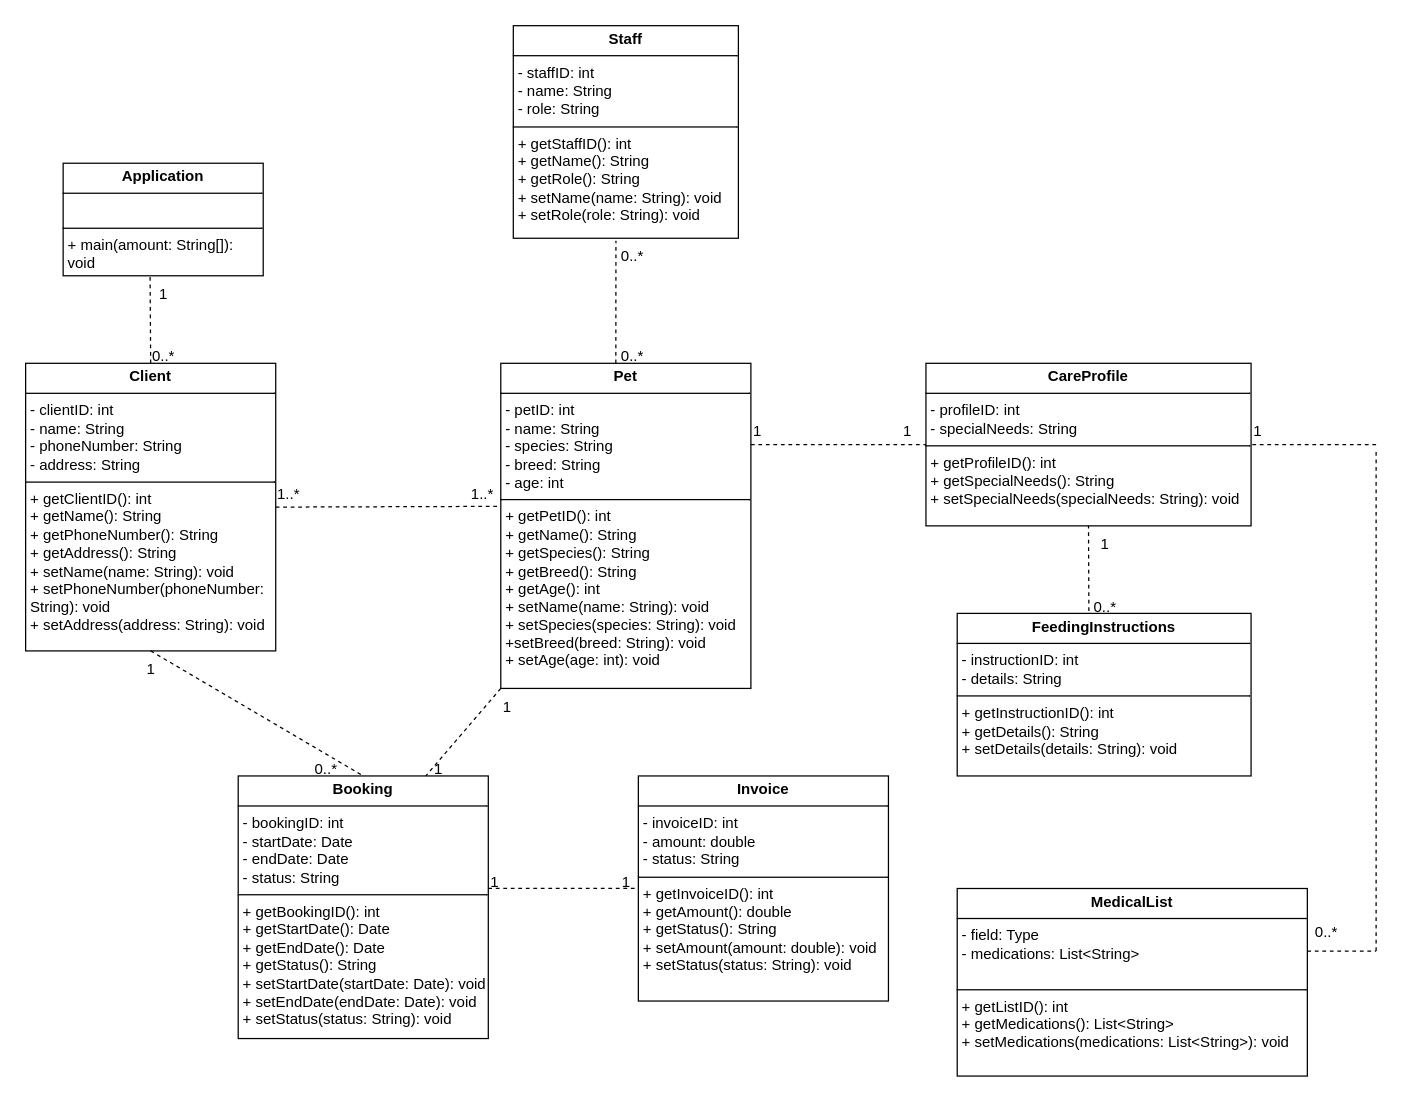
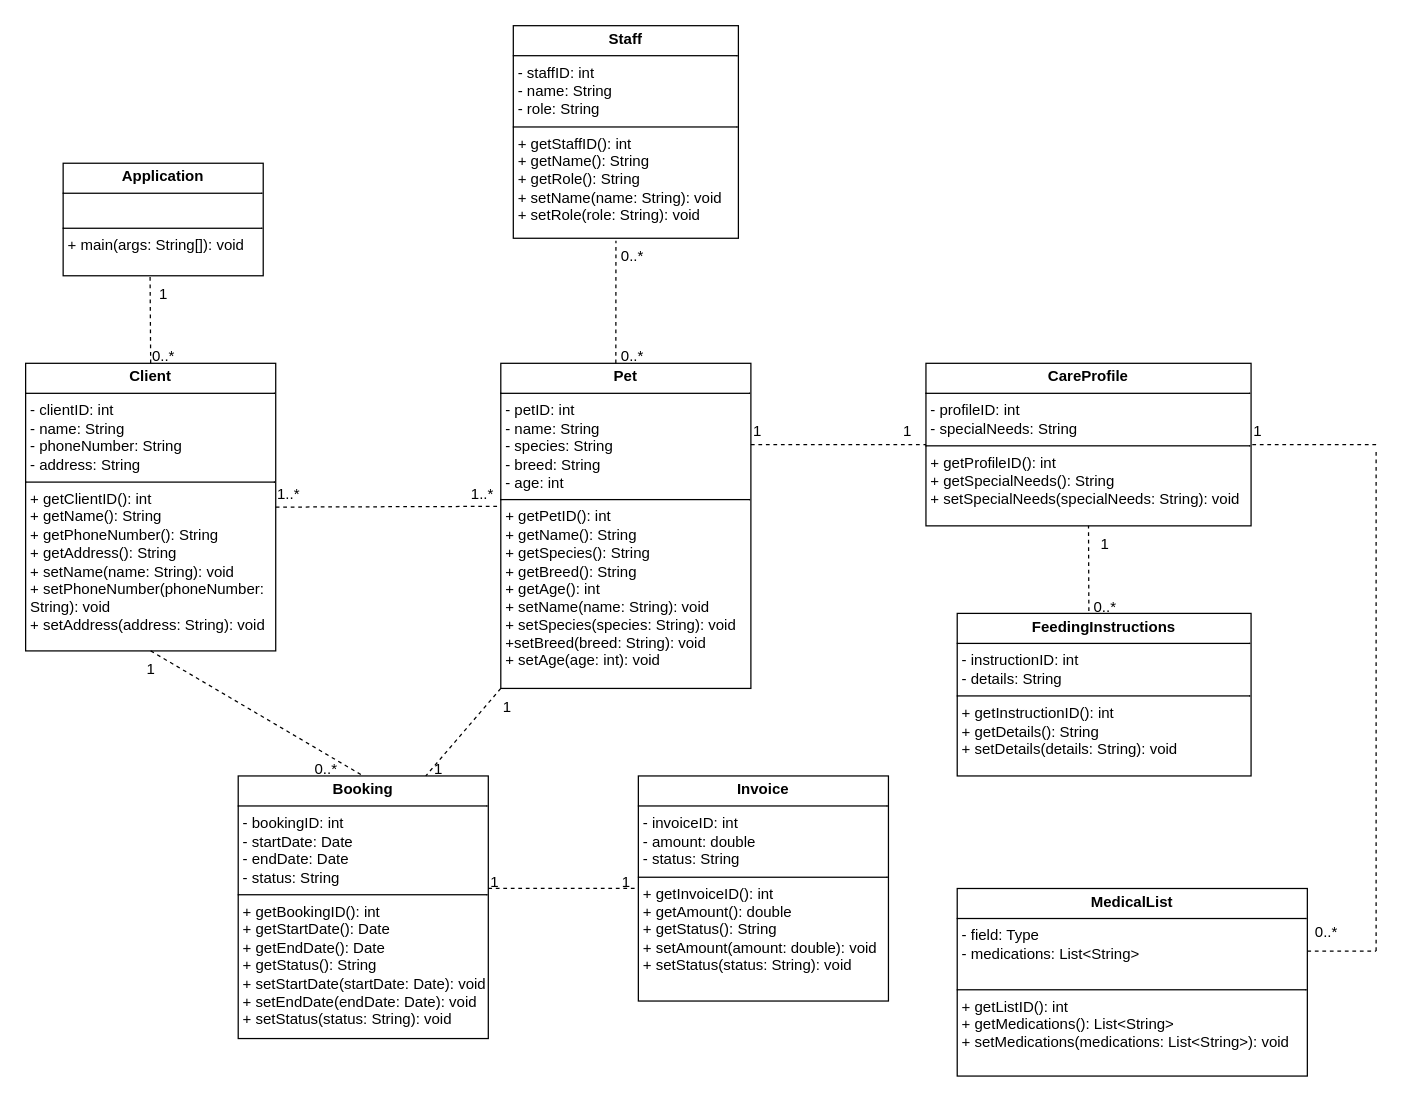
(164, 190) -> (164, 190)
